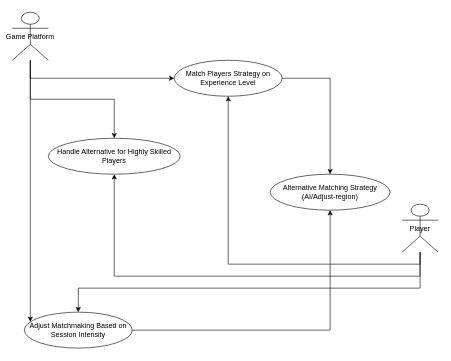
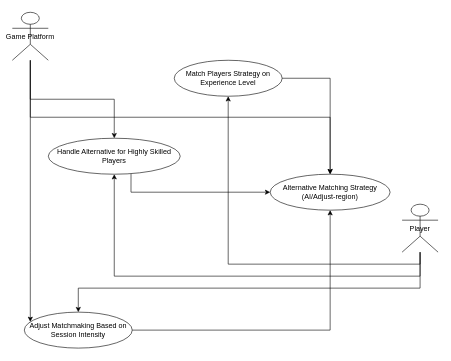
(168, 78) -> (180, 117)
none -> (264, 192)
